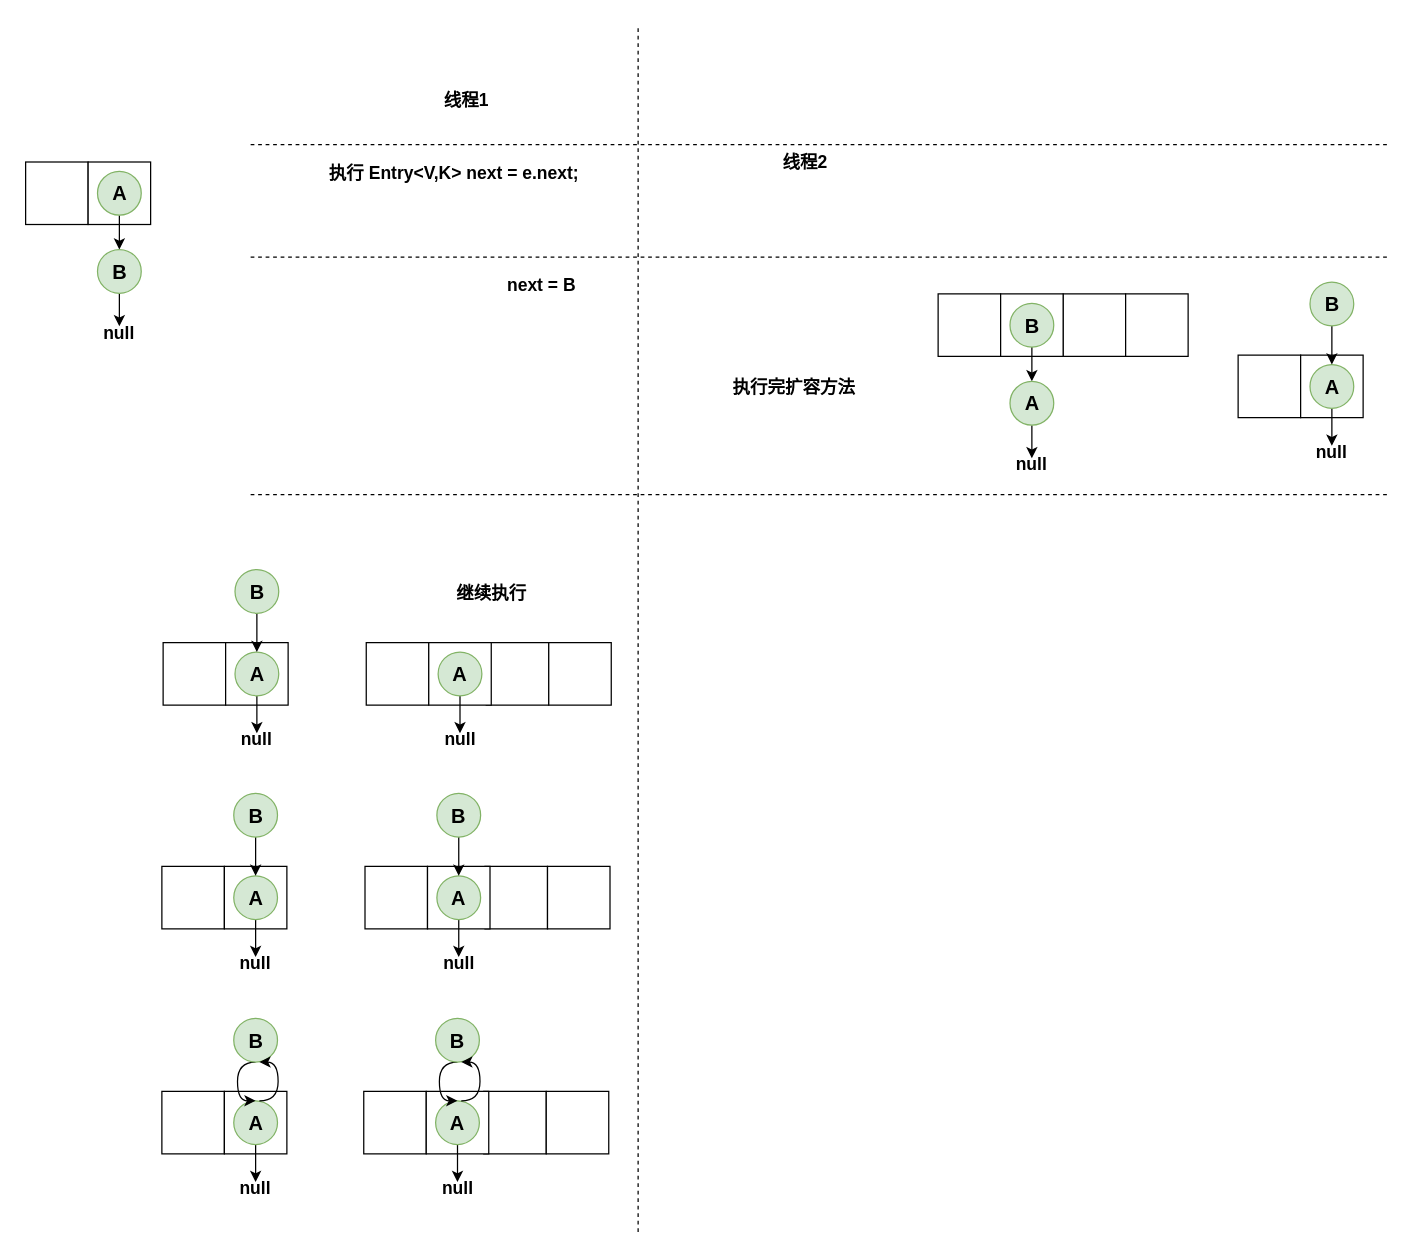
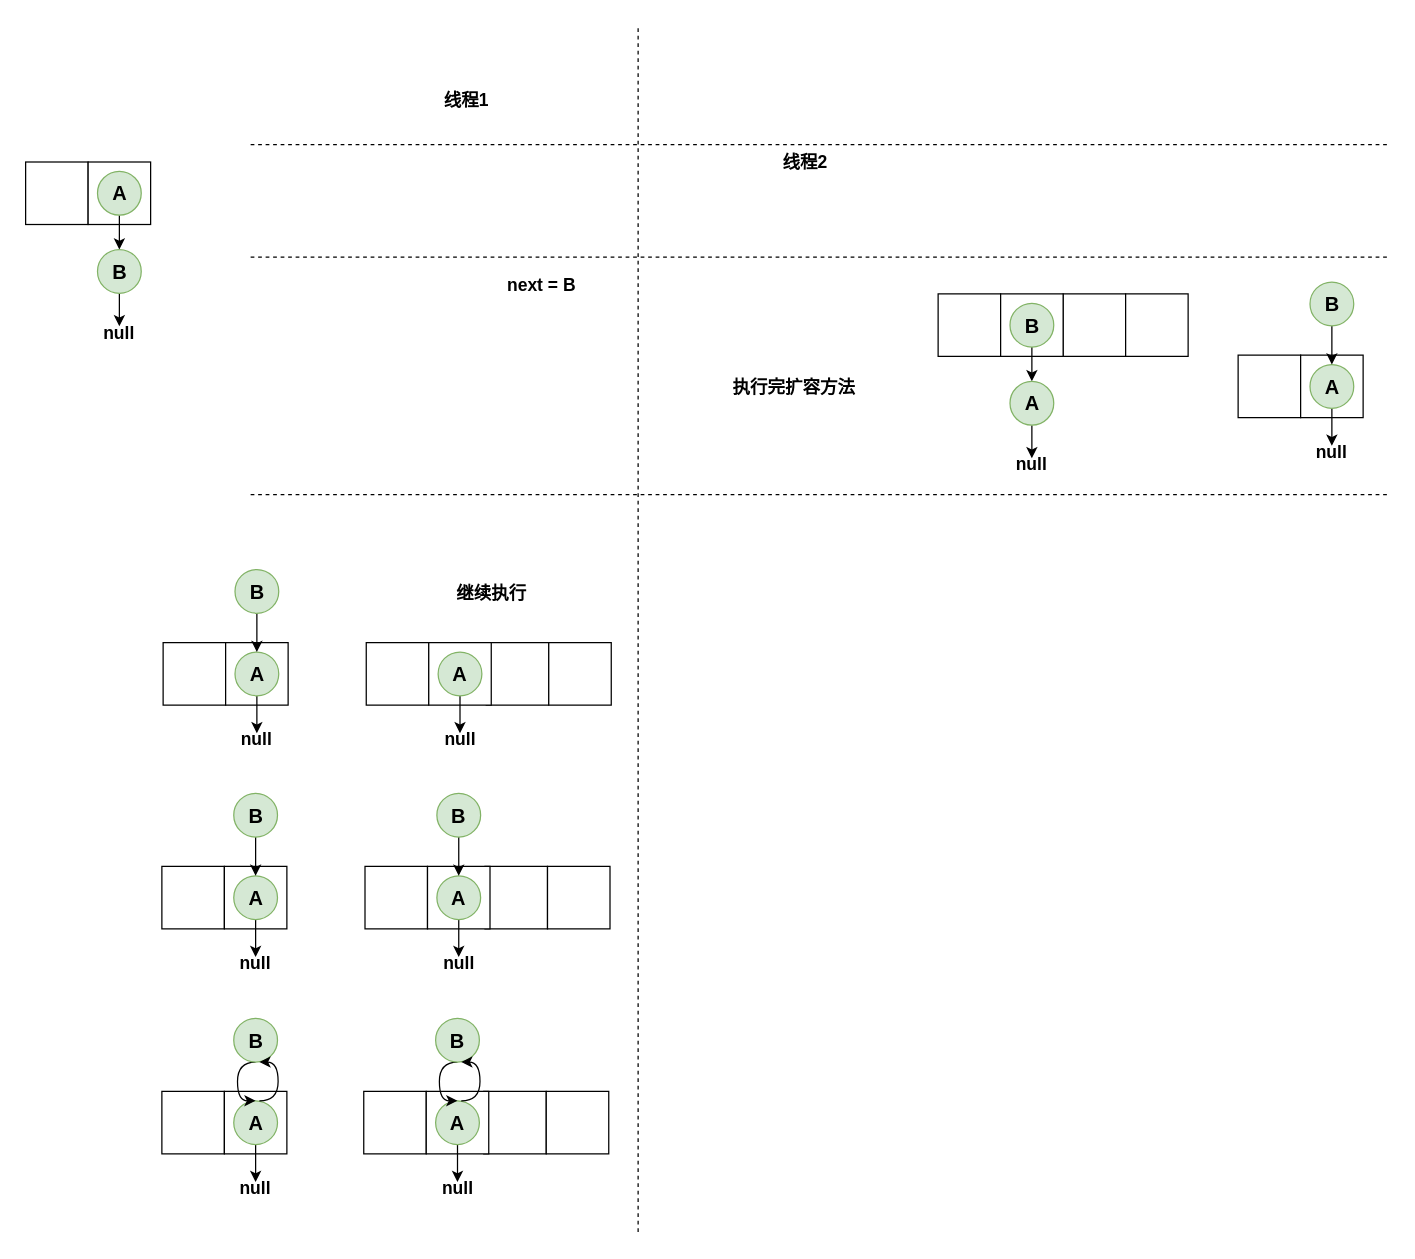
(454, 173) -> none
